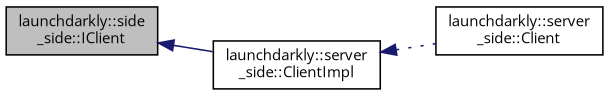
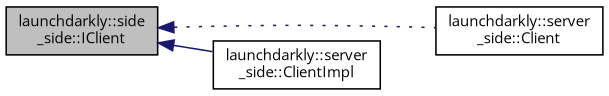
(416, 47) -> (305, 25)
